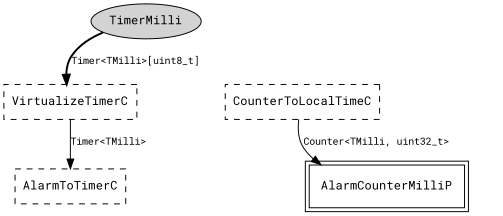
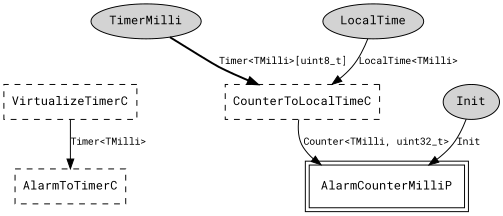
none -> (373, 21)
(78, 48) -> (208, 61)
none -> (471, 102)
